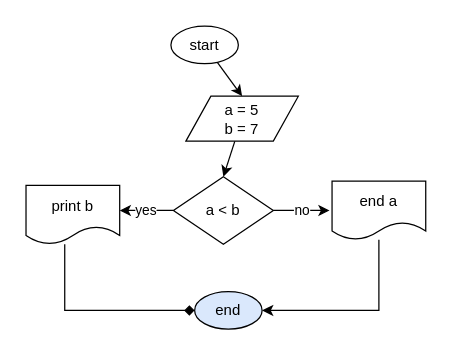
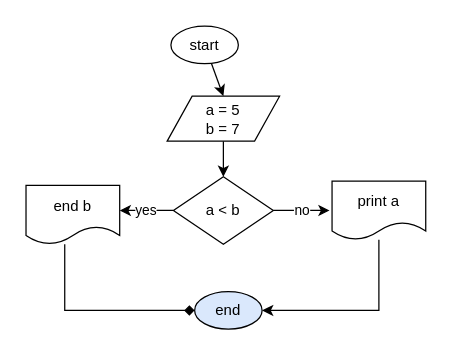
(242, 119) -> (223, 119)
(379, 202) -> (379, 202)
(73, 207) -> (73, 207)
